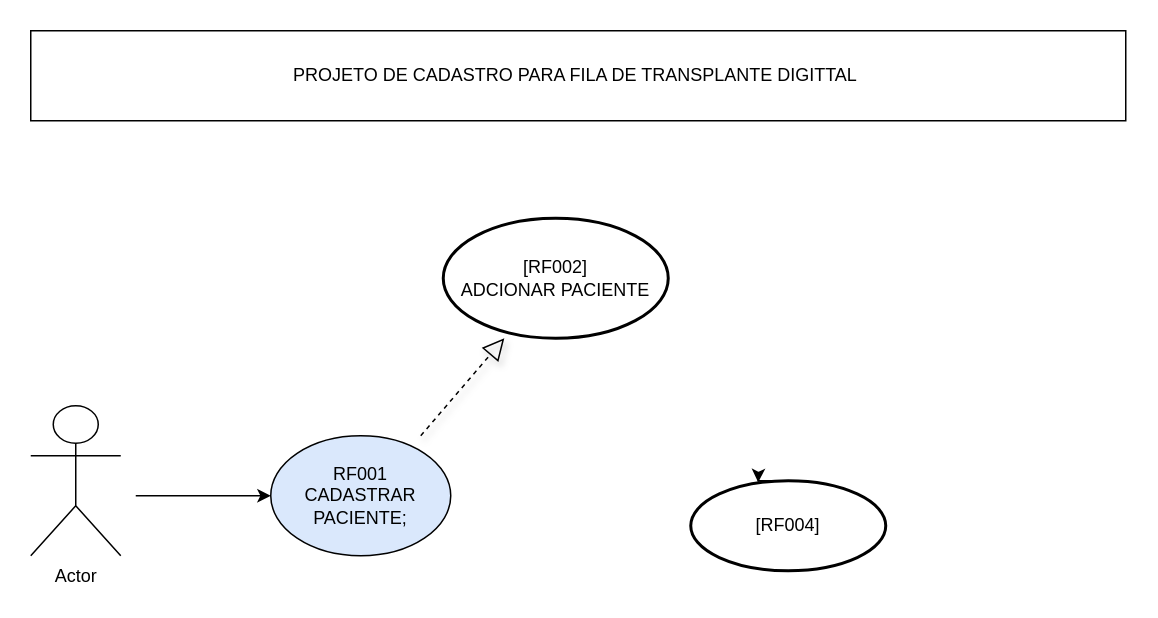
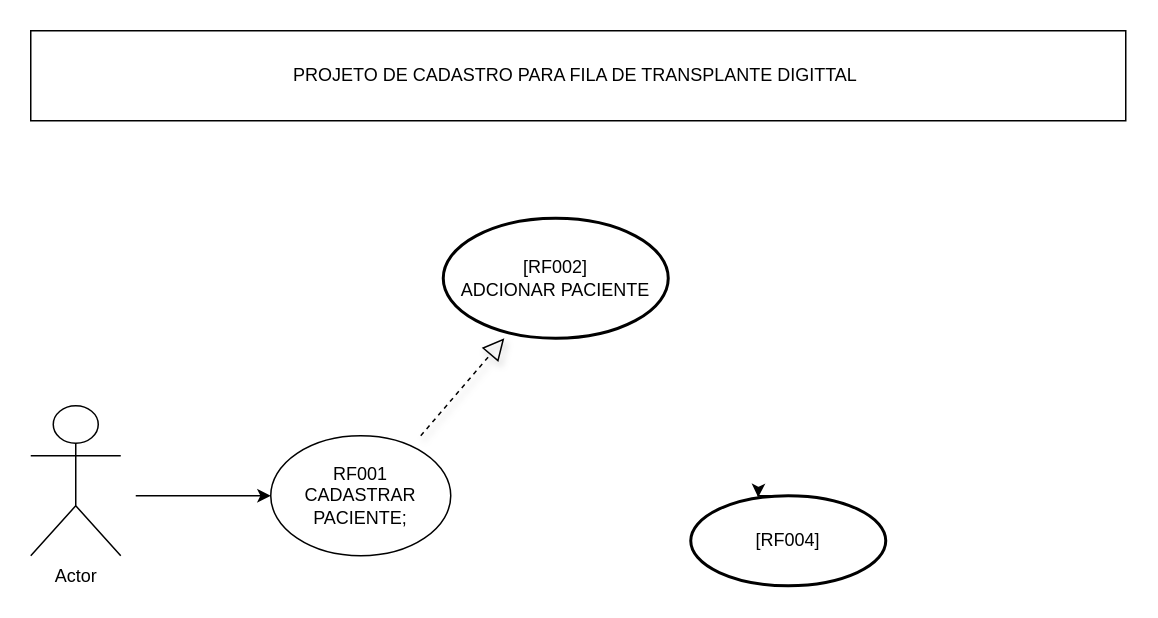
(361, 496) -> (361, 496)
(788, 526) -> (788, 541)
